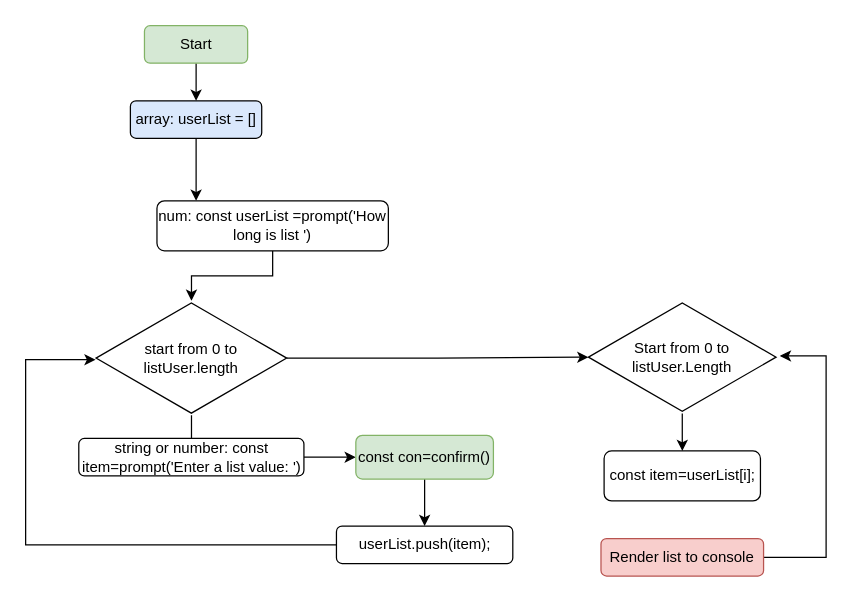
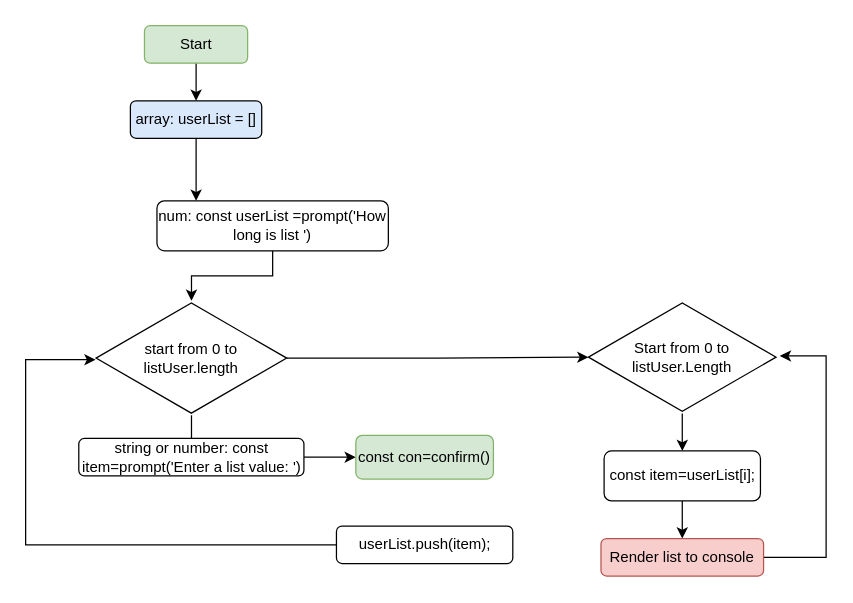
(424, 498) -> none
none -> (682, 515)
